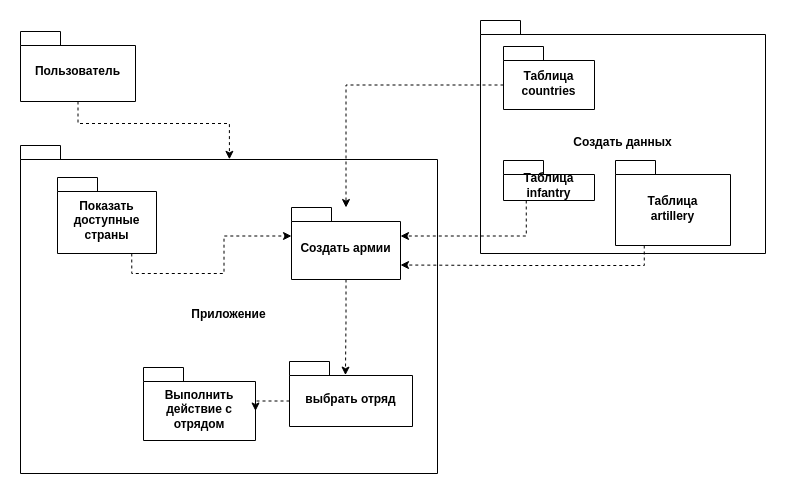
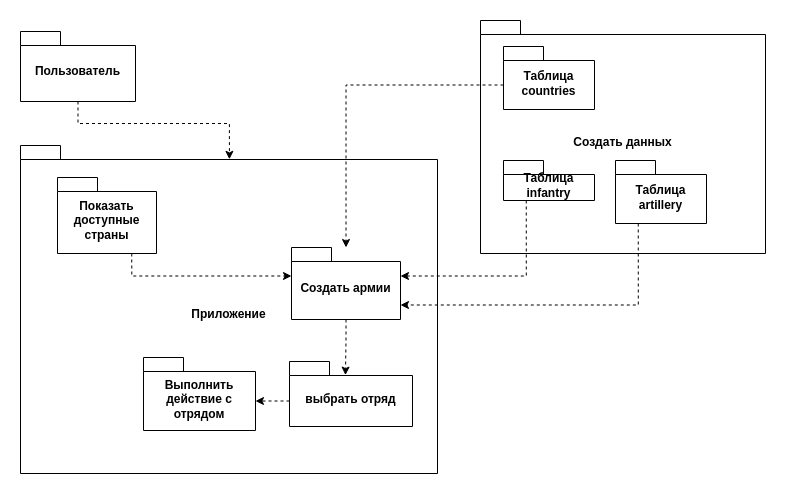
(673, 203) -> (661, 192)
(346, 244) -> (346, 284)
(200, 404) -> (200, 394)
